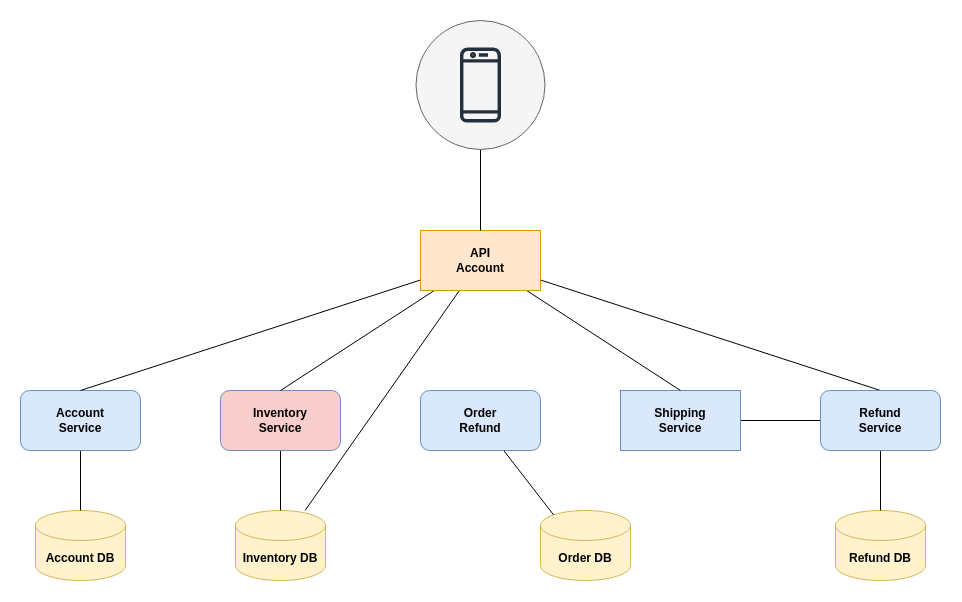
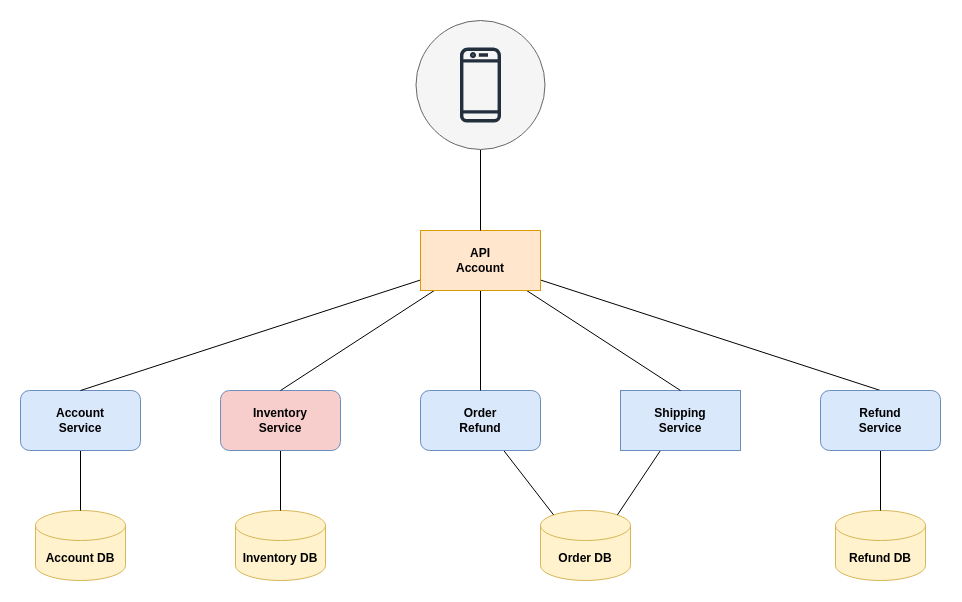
(382, 401) -> (481, 341)
(781, 421) -> (639, 482)
